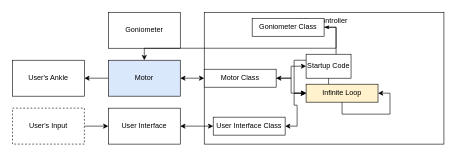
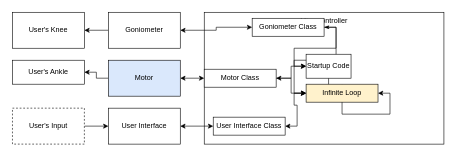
none -> (216, 27)
none -> (48, 30)
none -> (89, 30)
(144, 54) -> (294, 52)
(48, 78) -> (48, 72)
